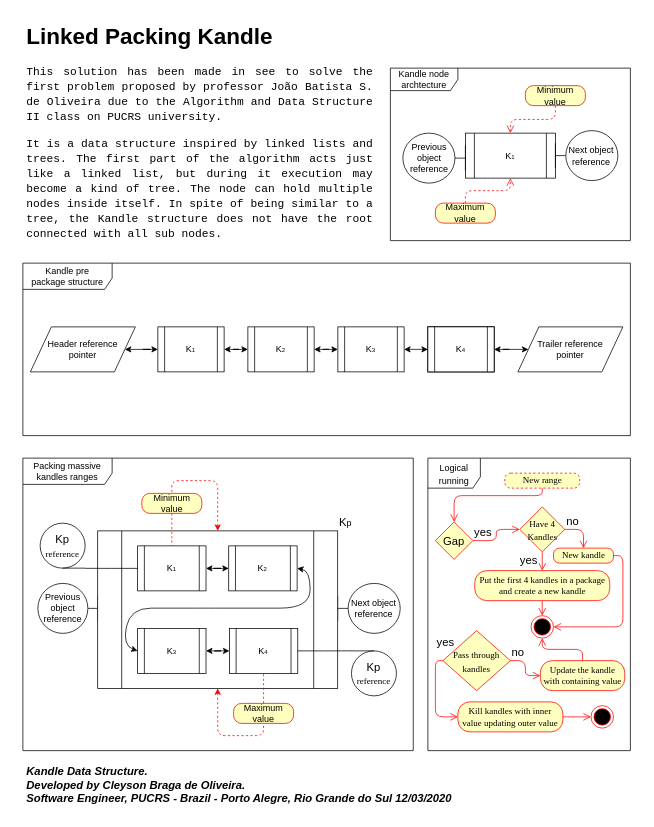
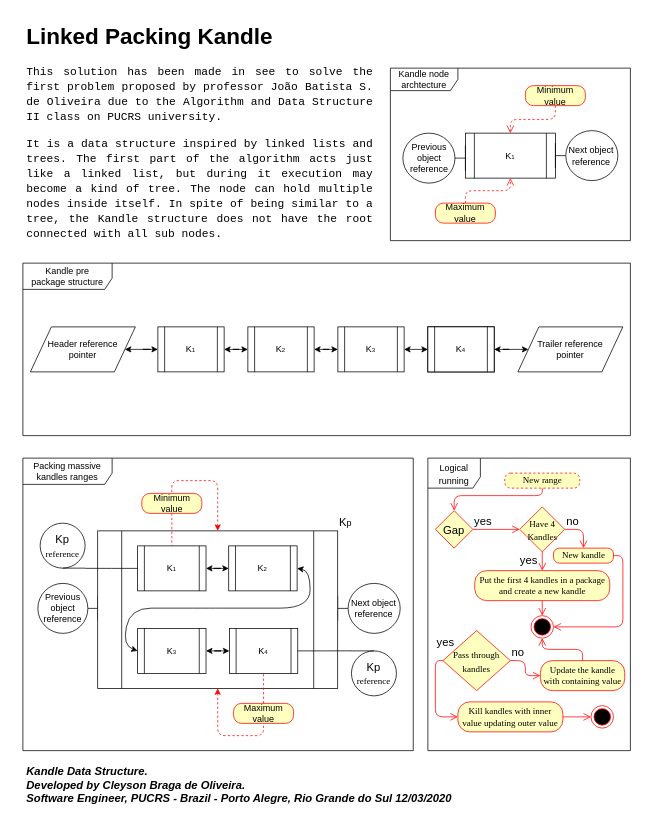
(454, 540) -> (454, 529)
